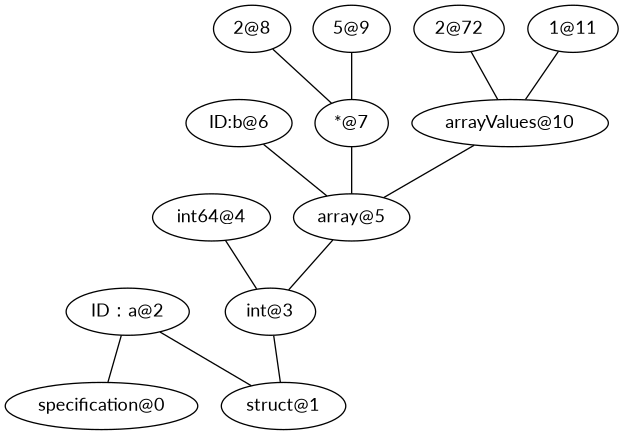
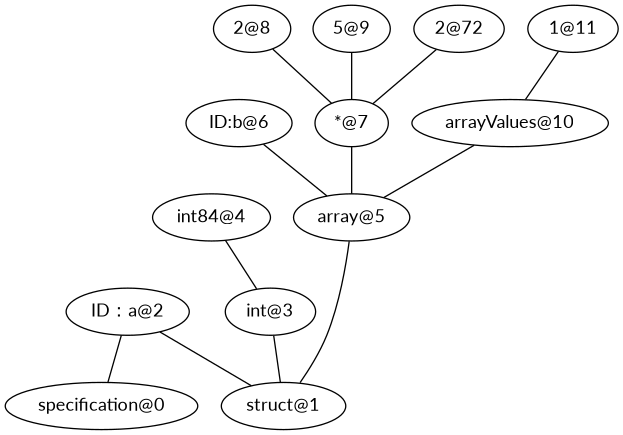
(484, 76) -> (405, 77)
(212, 217) -> (212, 217)
(311, 265) -> (334, 315)
